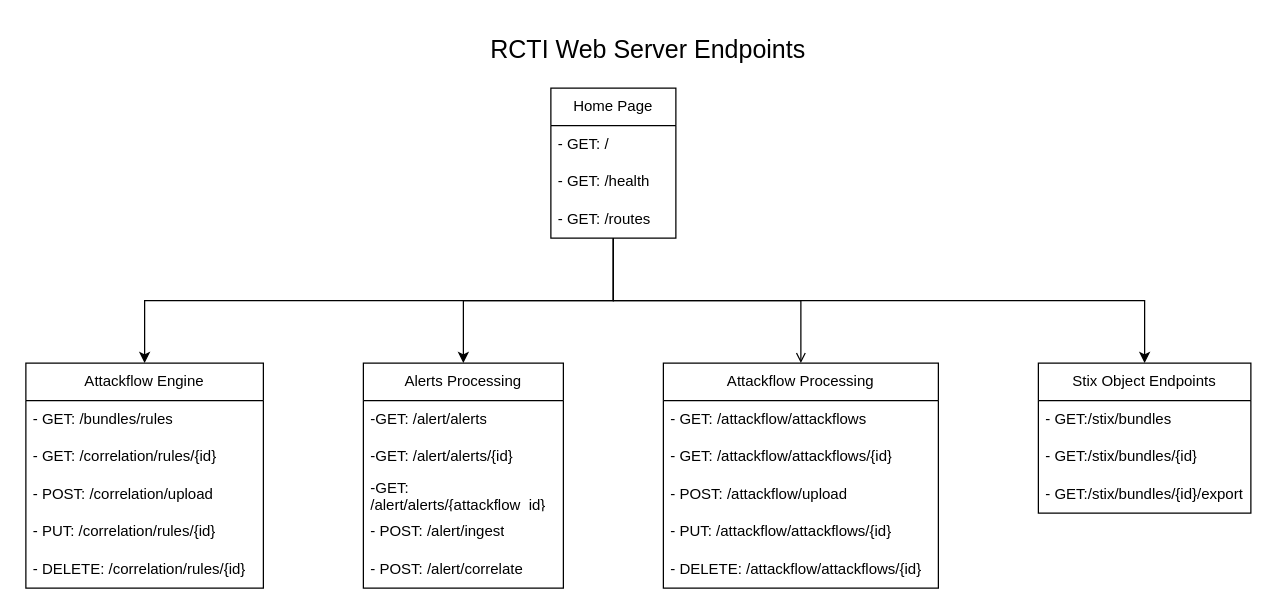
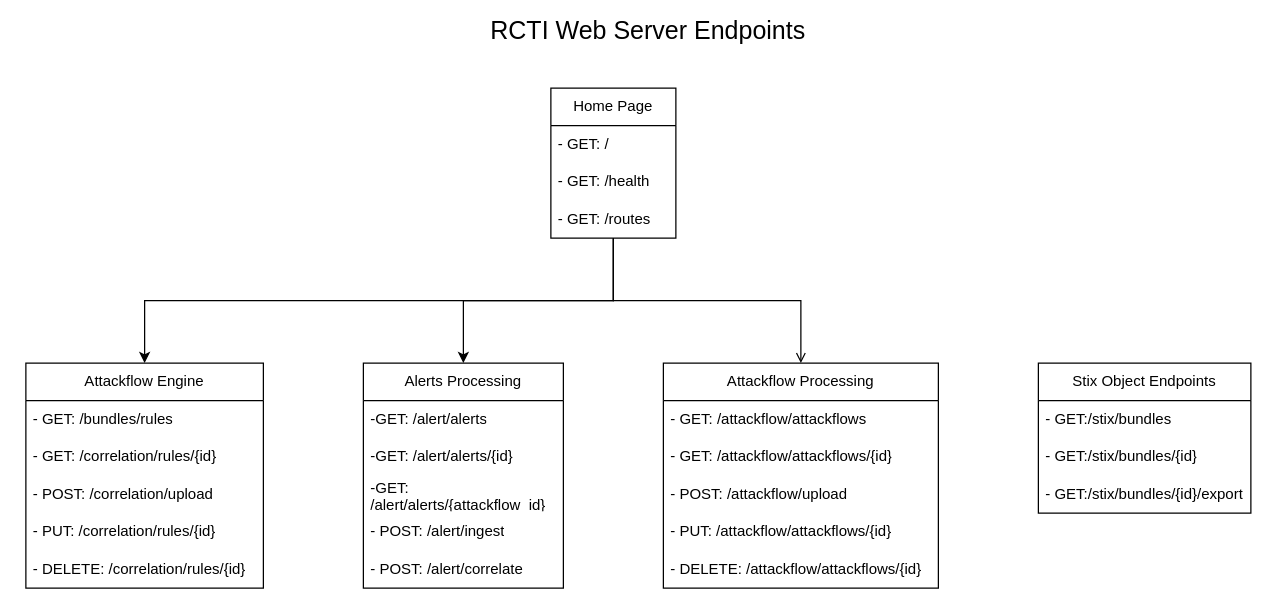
(651, 57) -> (651, 38)
(1000, 301) -> none
